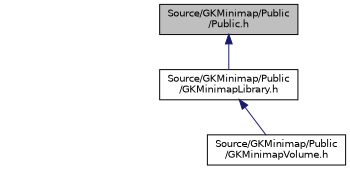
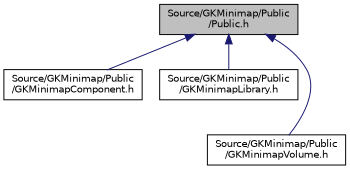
none -> (73, 85)
(256, 121) -> (310, 82)
